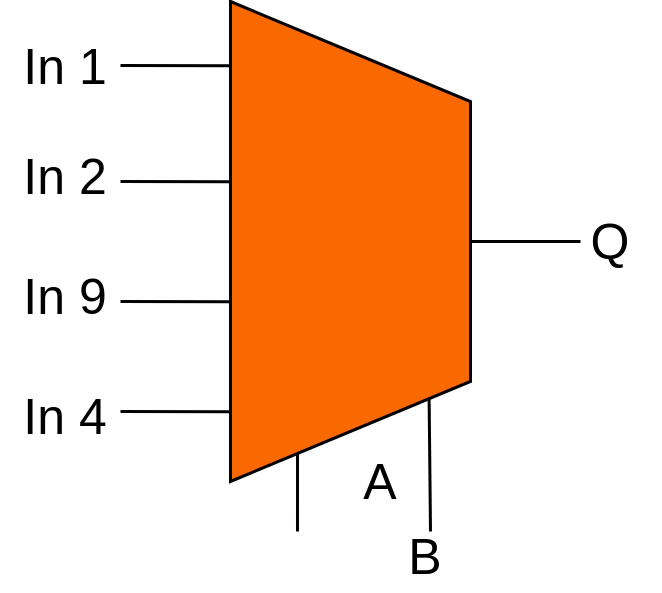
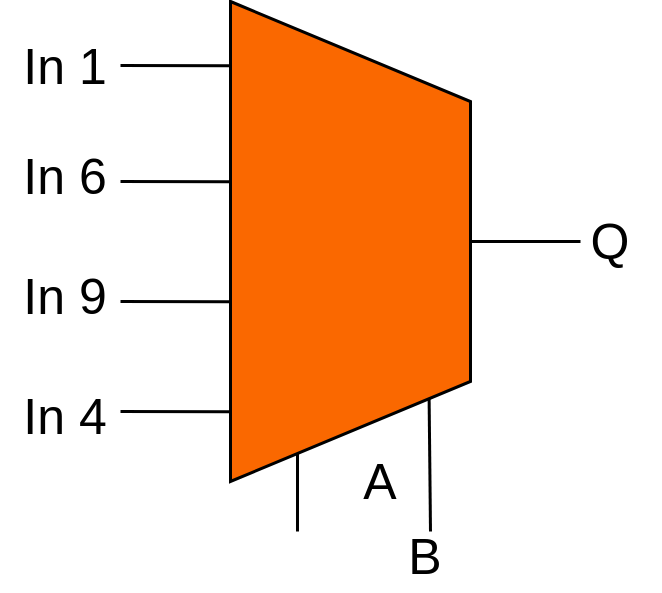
(66, 177) -> (66, 177)
